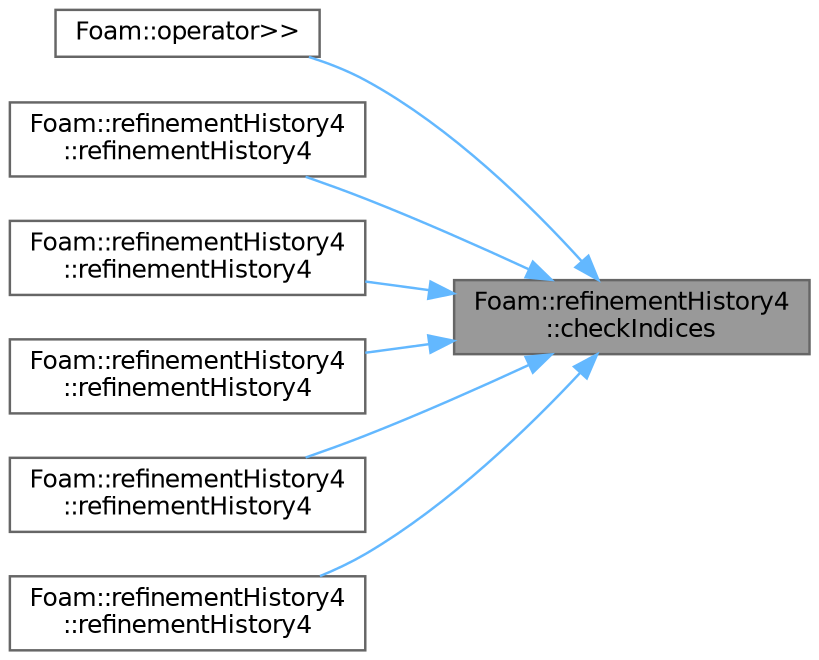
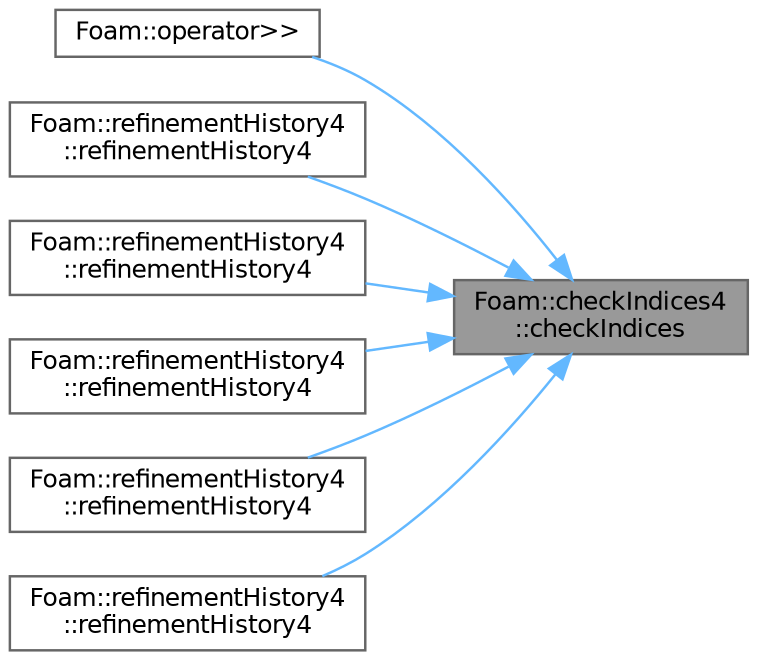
(632, 317) -> (601, 317)
